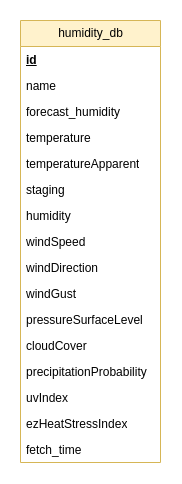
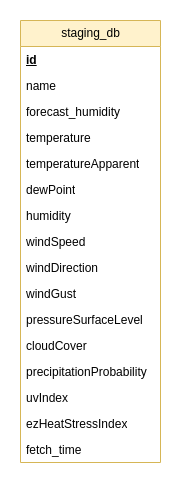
(91, 34) -> (91, 34)
(48, 191) -> (52, 191)
